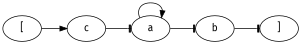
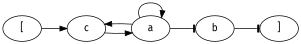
none -> (122, 24)
(117, 29) -> (115, 33)
